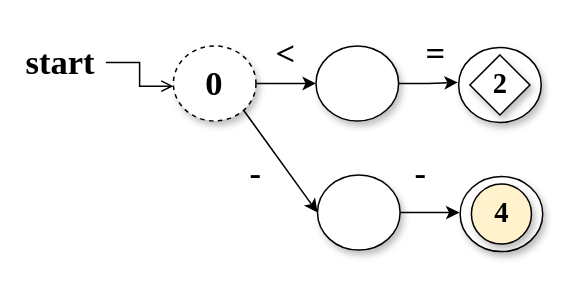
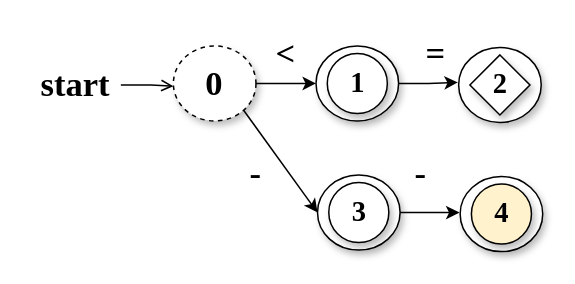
(61, 62) -> (76, 85)
none -> (357, 83)
none -> (359, 212)
